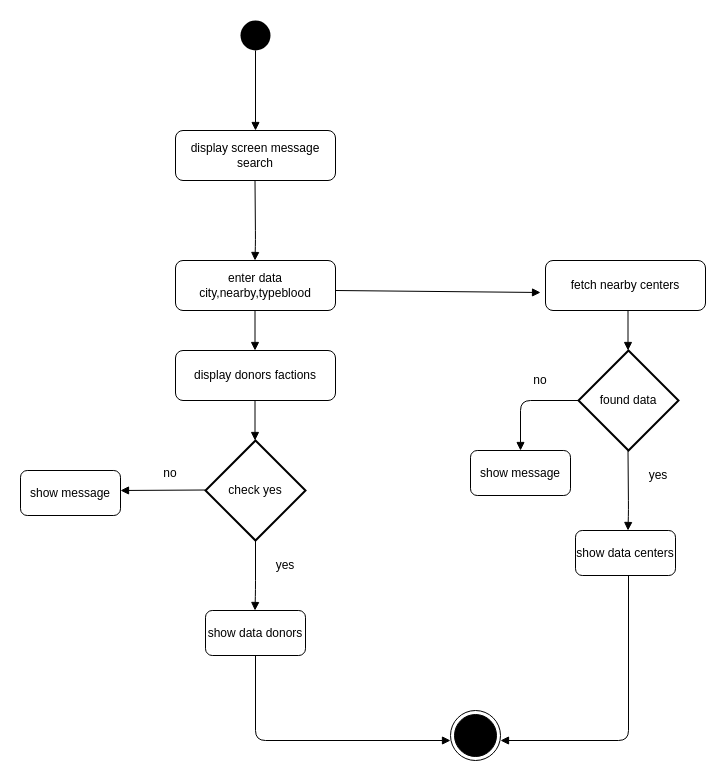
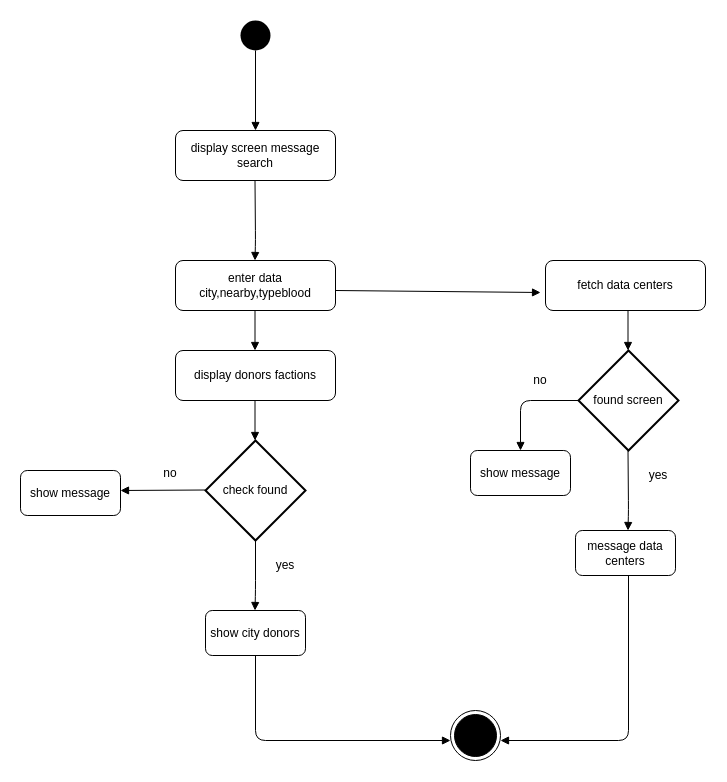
(626, 286) -> (626, 286)
(629, 401) -> (629, 401)
(256, 491) -> (256, 491)
(626, 554) -> (626, 554)
(256, 634) -> (256, 634)
